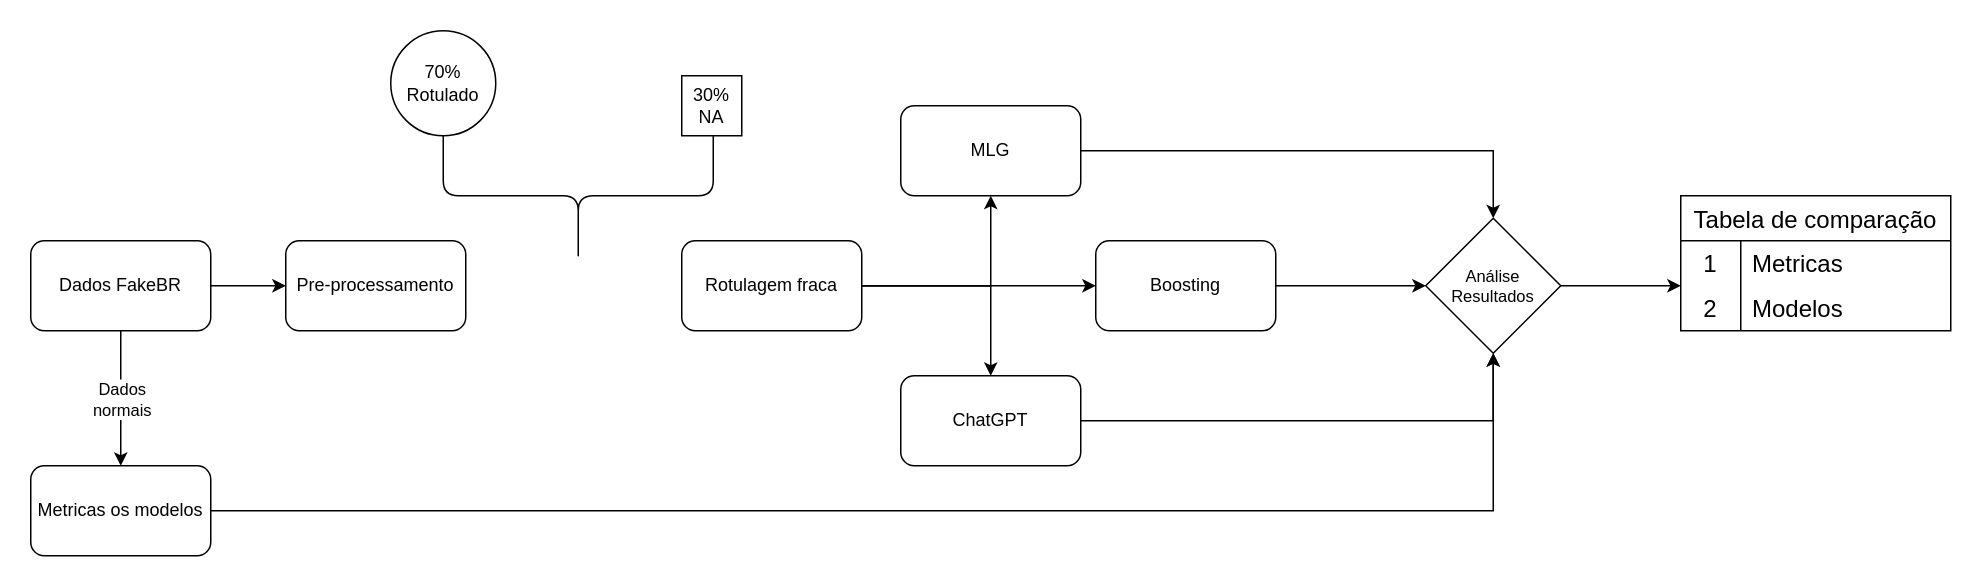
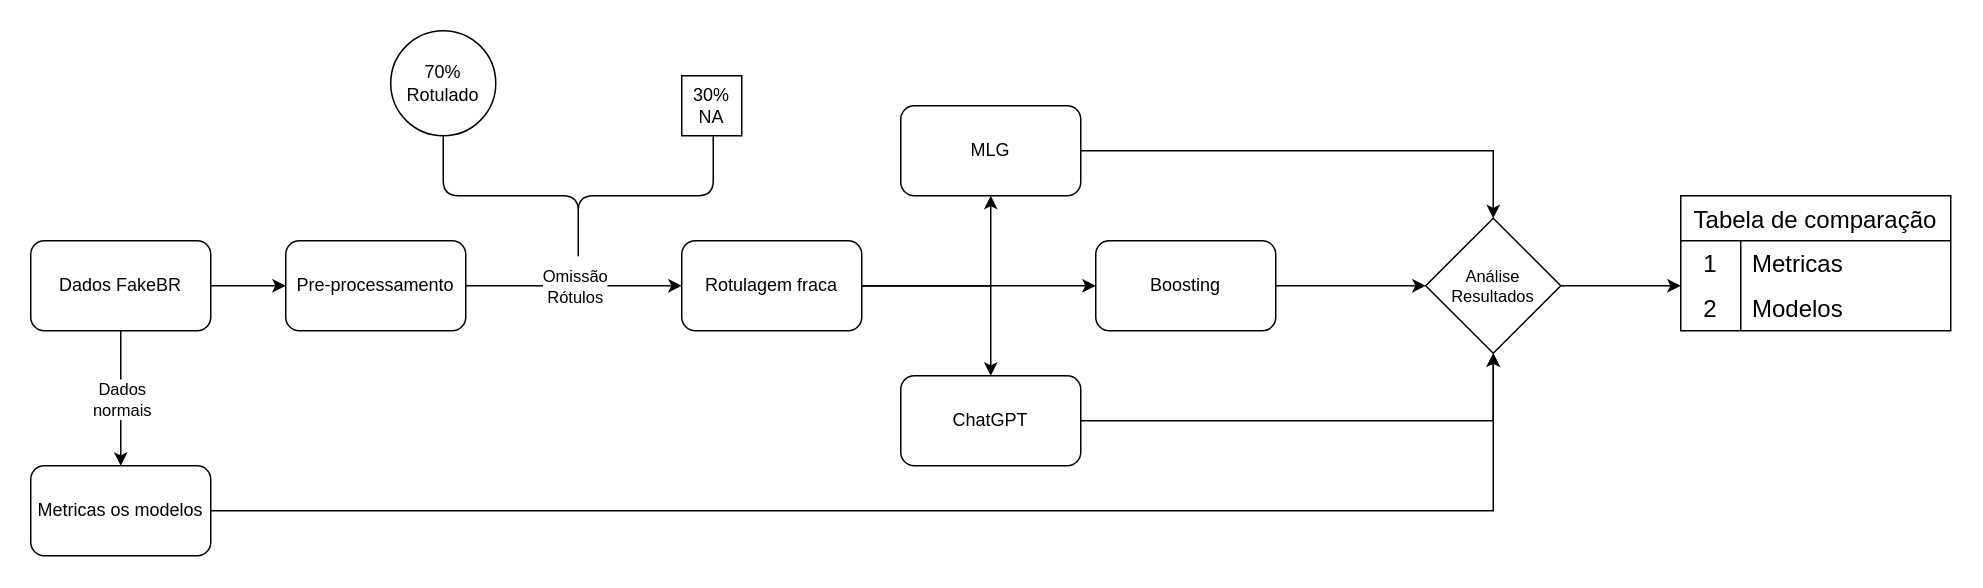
none -> (505, 286)
